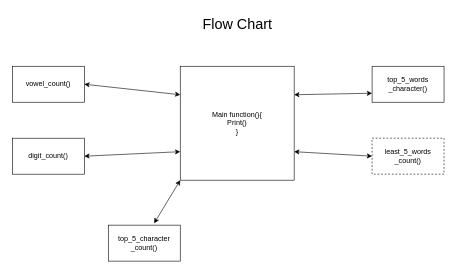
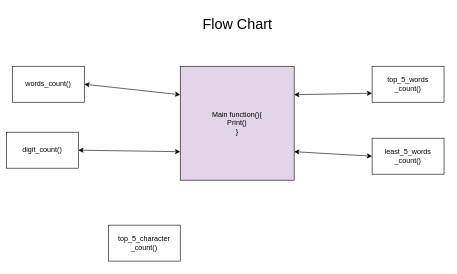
(48, 84) -> (48, 84)
(408, 84) -> (408, 84)
(237, 123) -> (237, 123)
(48, 156) -> (42, 150)
(408, 156) -> (408, 156)
(167, 202) -> none
